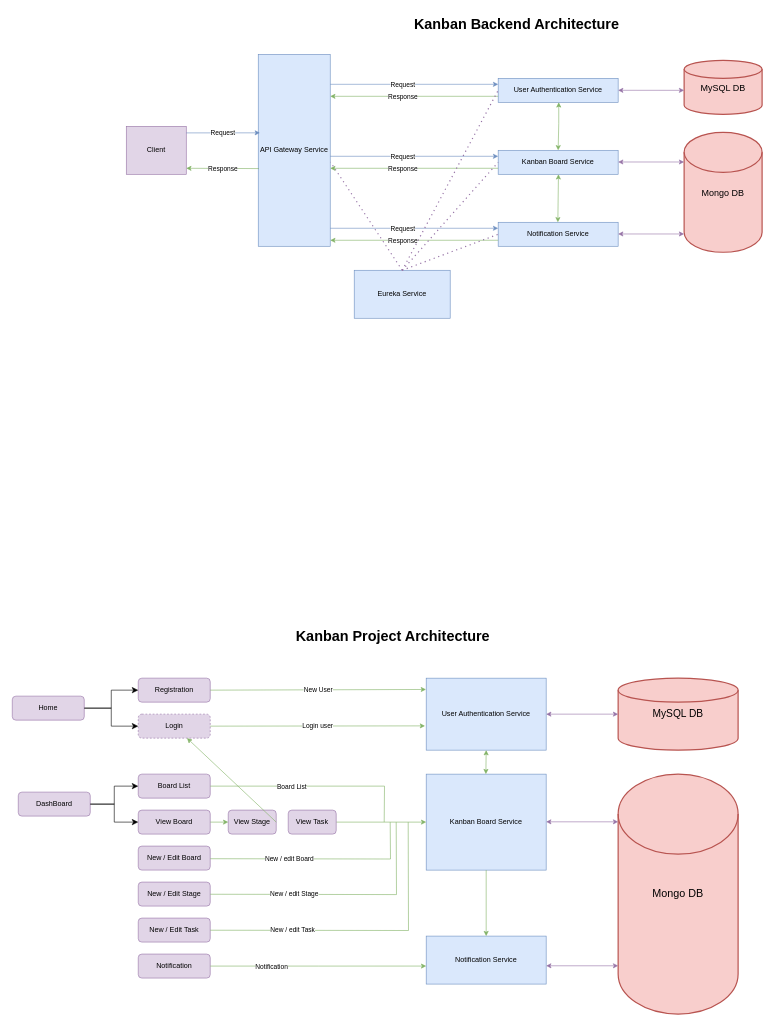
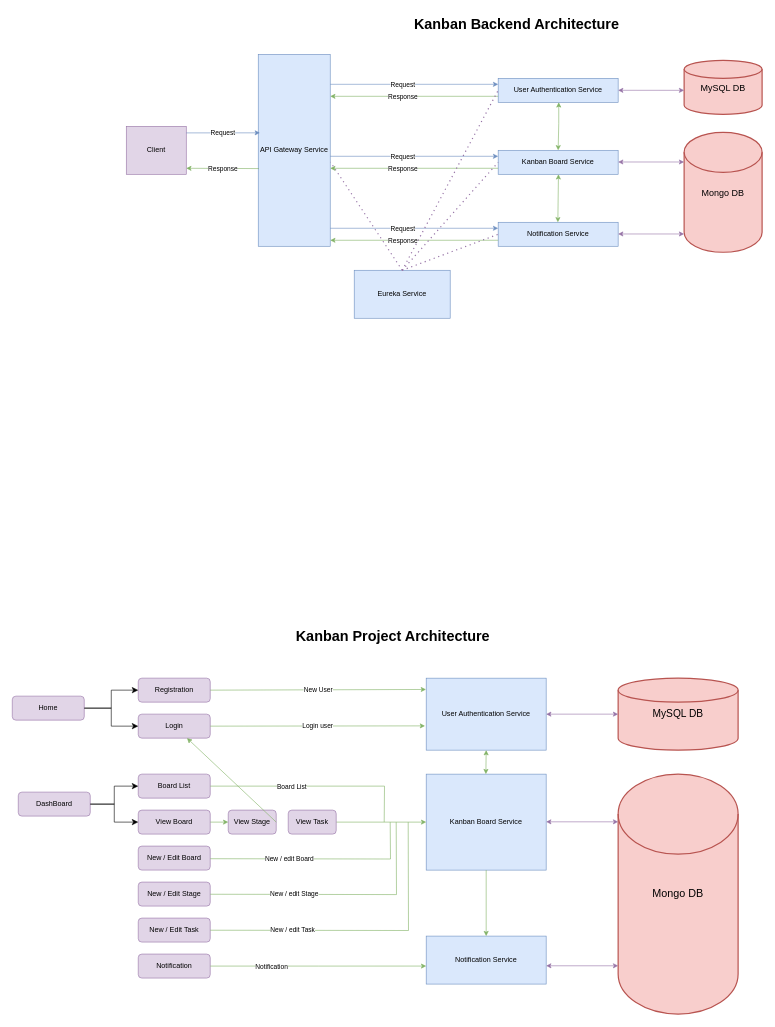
(174, 726) -> (174, 726)
